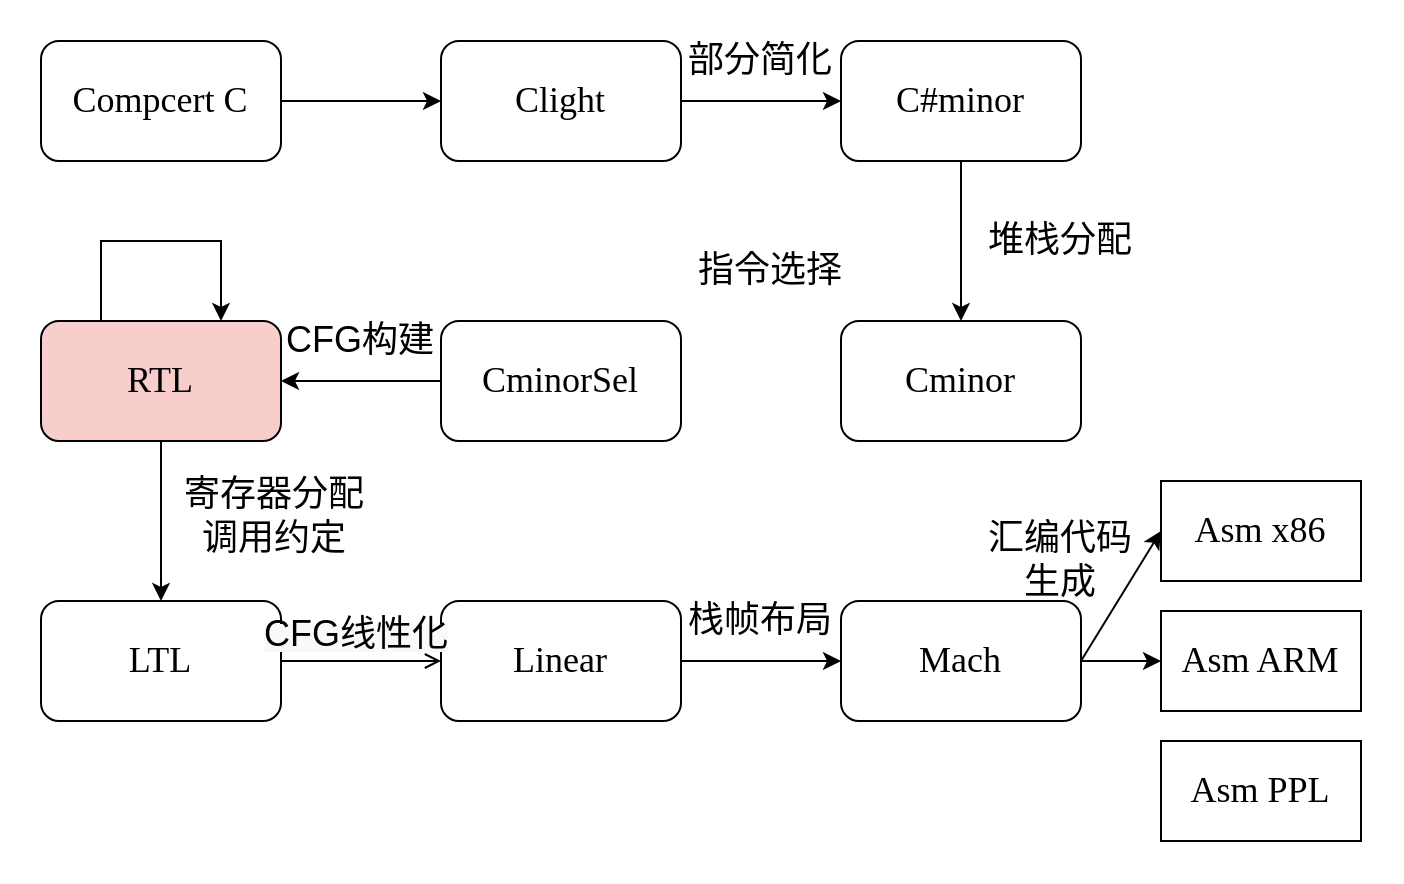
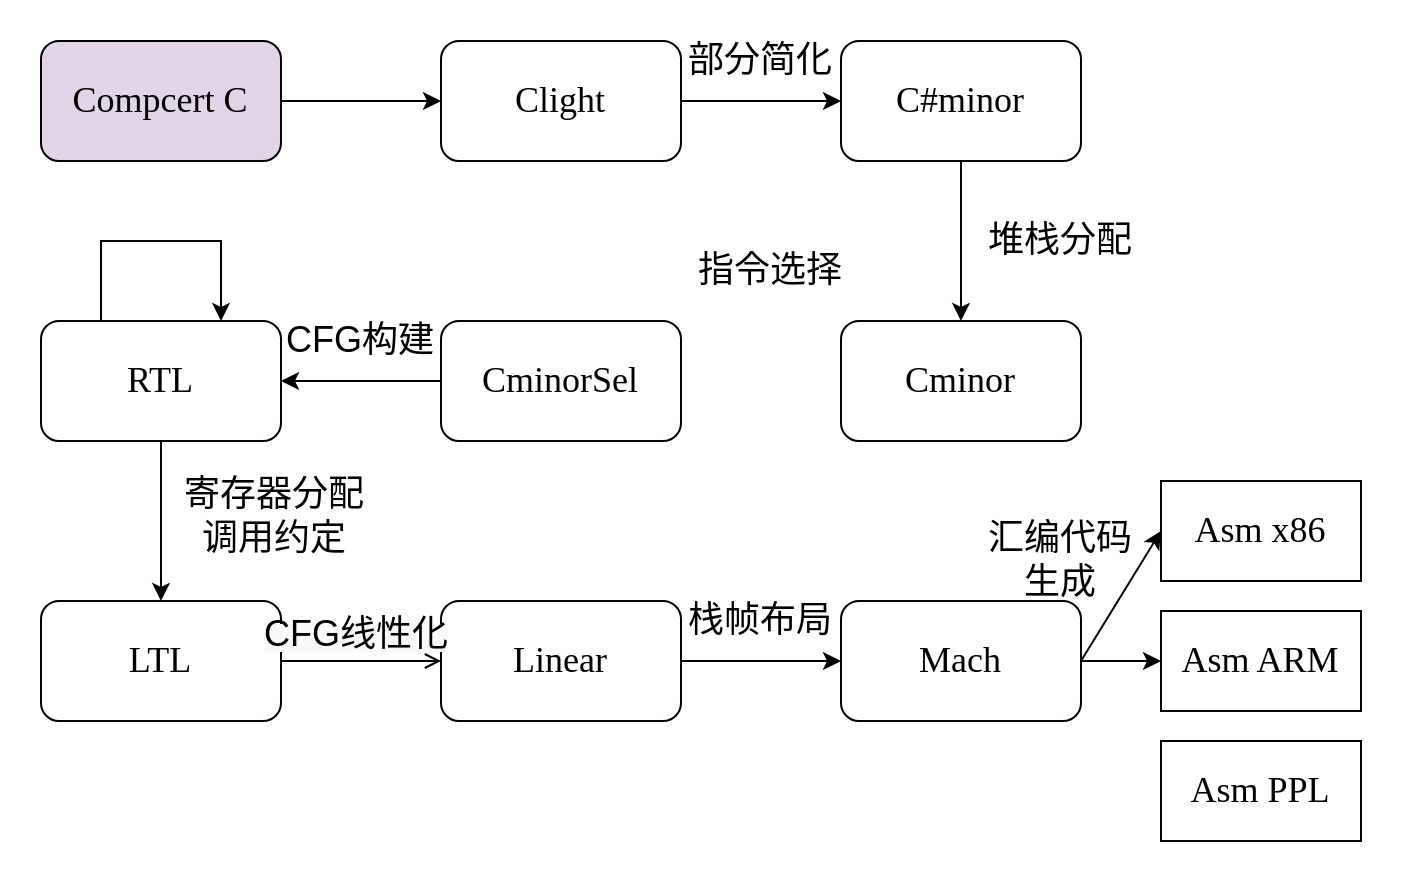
(161, 101) -> (161, 101)
(161, 381) -> (161, 381)
